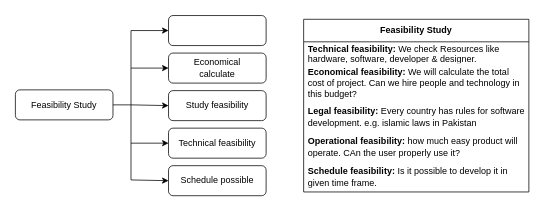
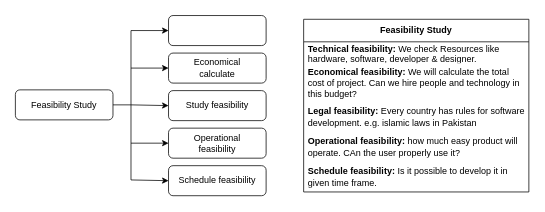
(217, 143) -> (217, 143)
(217, 180) -> (217, 180)
